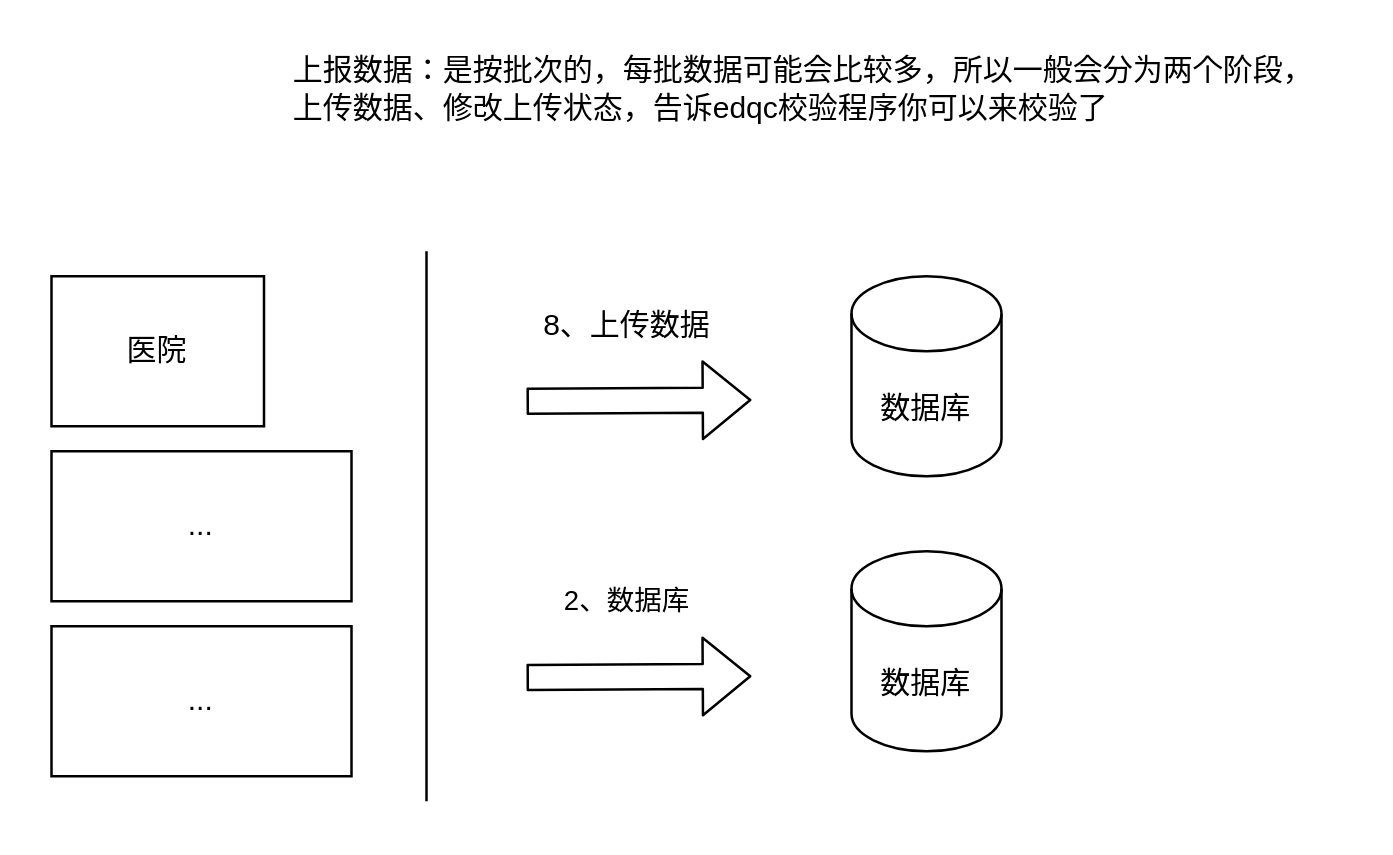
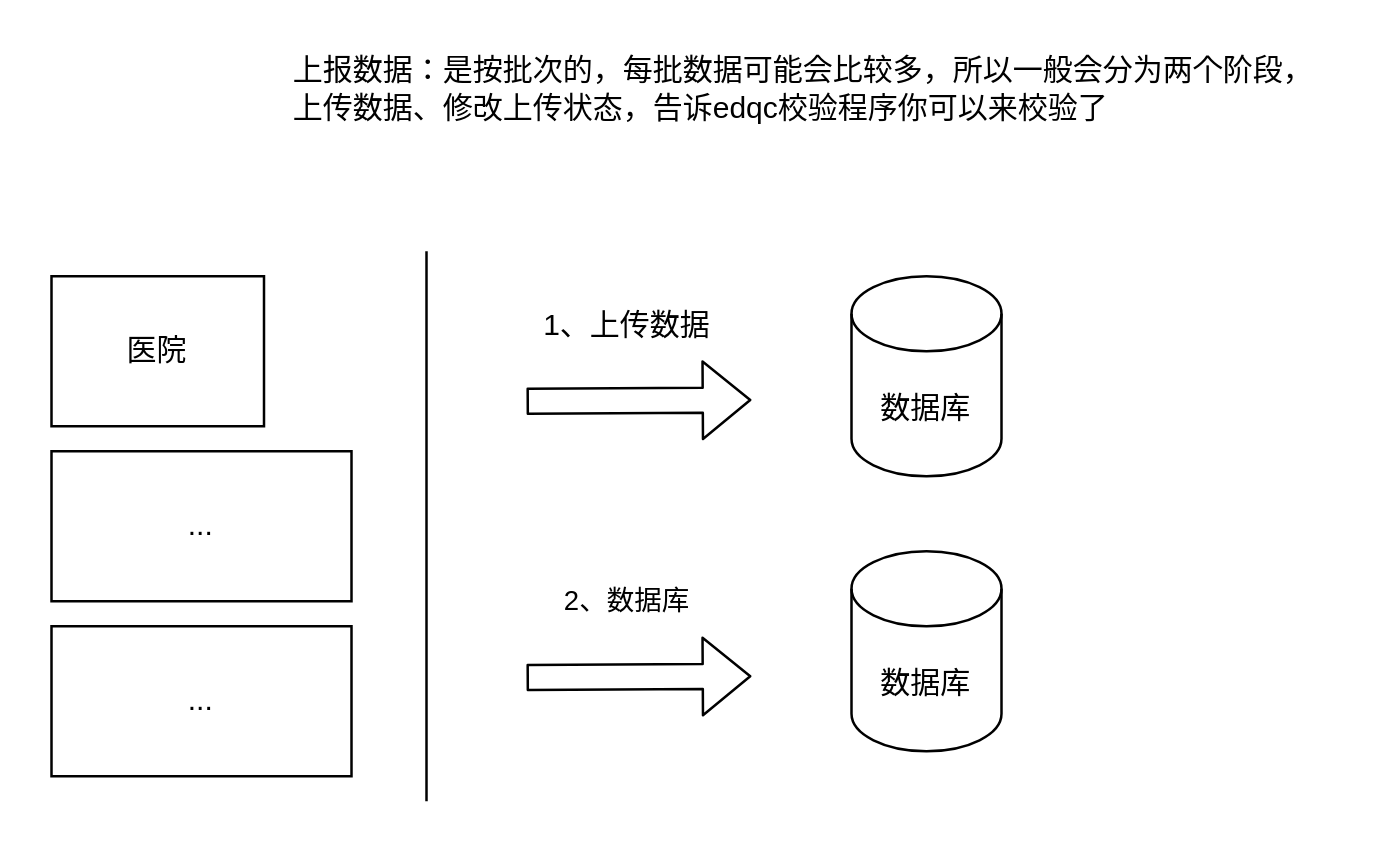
(628, 326) -> (628, 326)
